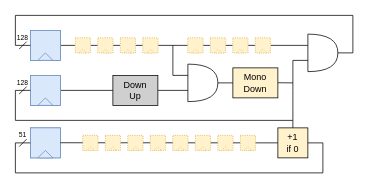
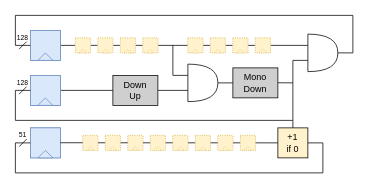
(255, 83) -> (255, 83)
